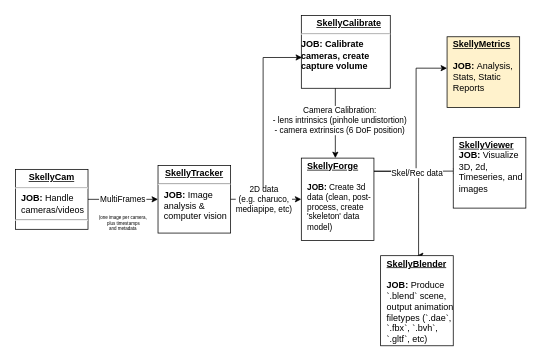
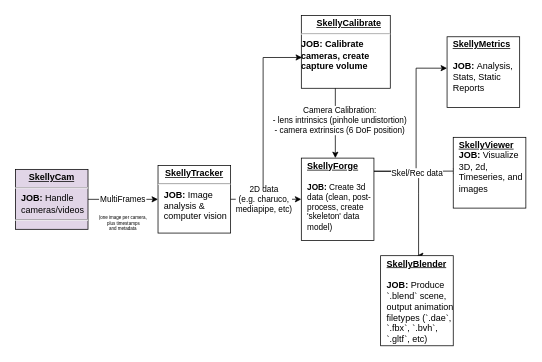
(483, 72) -> (483, 72)
(52, 199) -> (52, 199)
